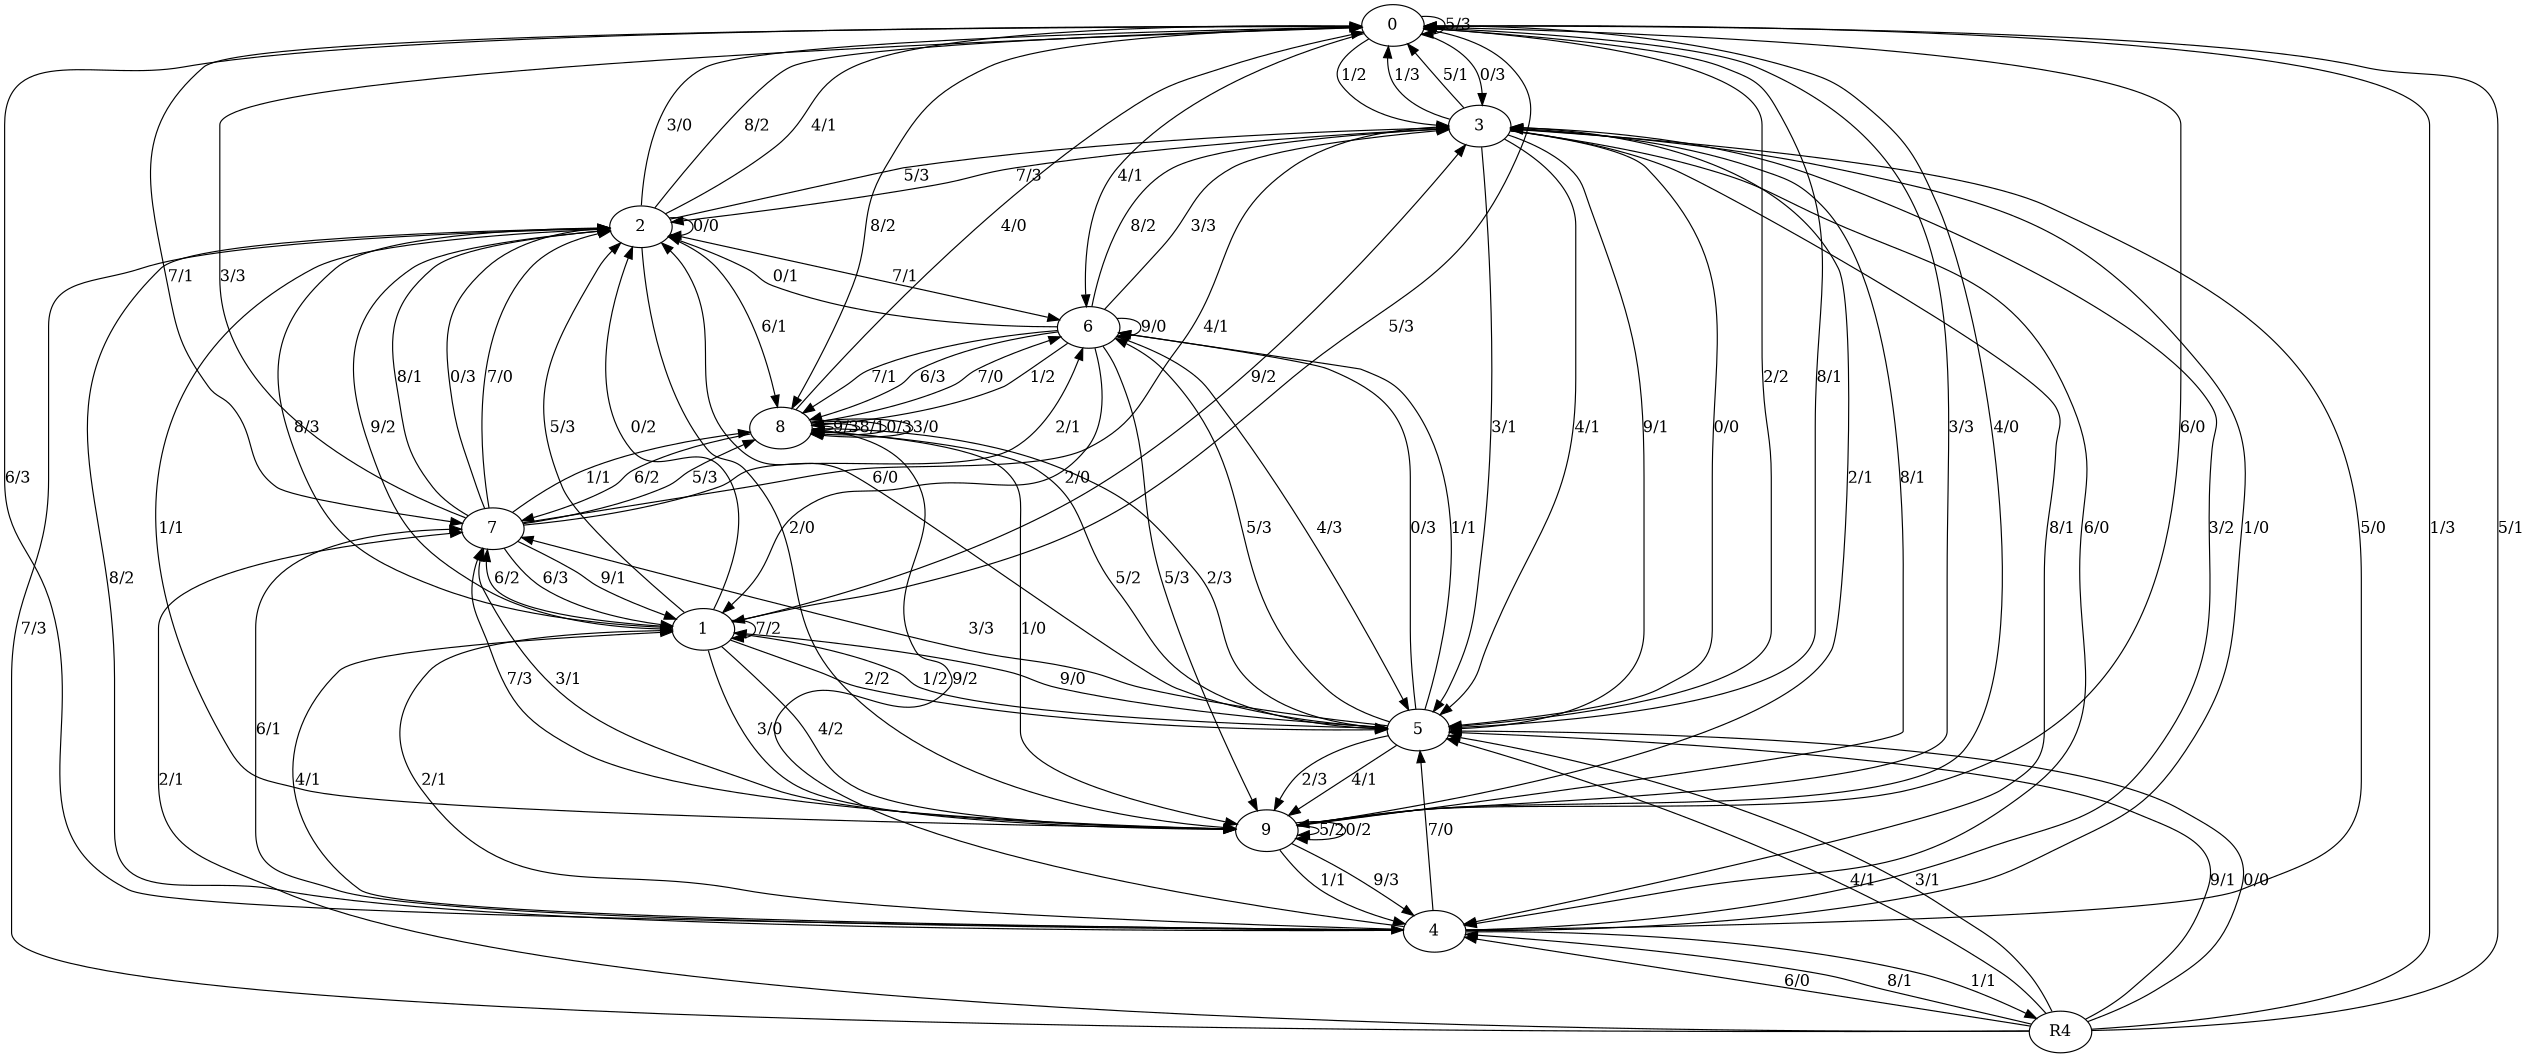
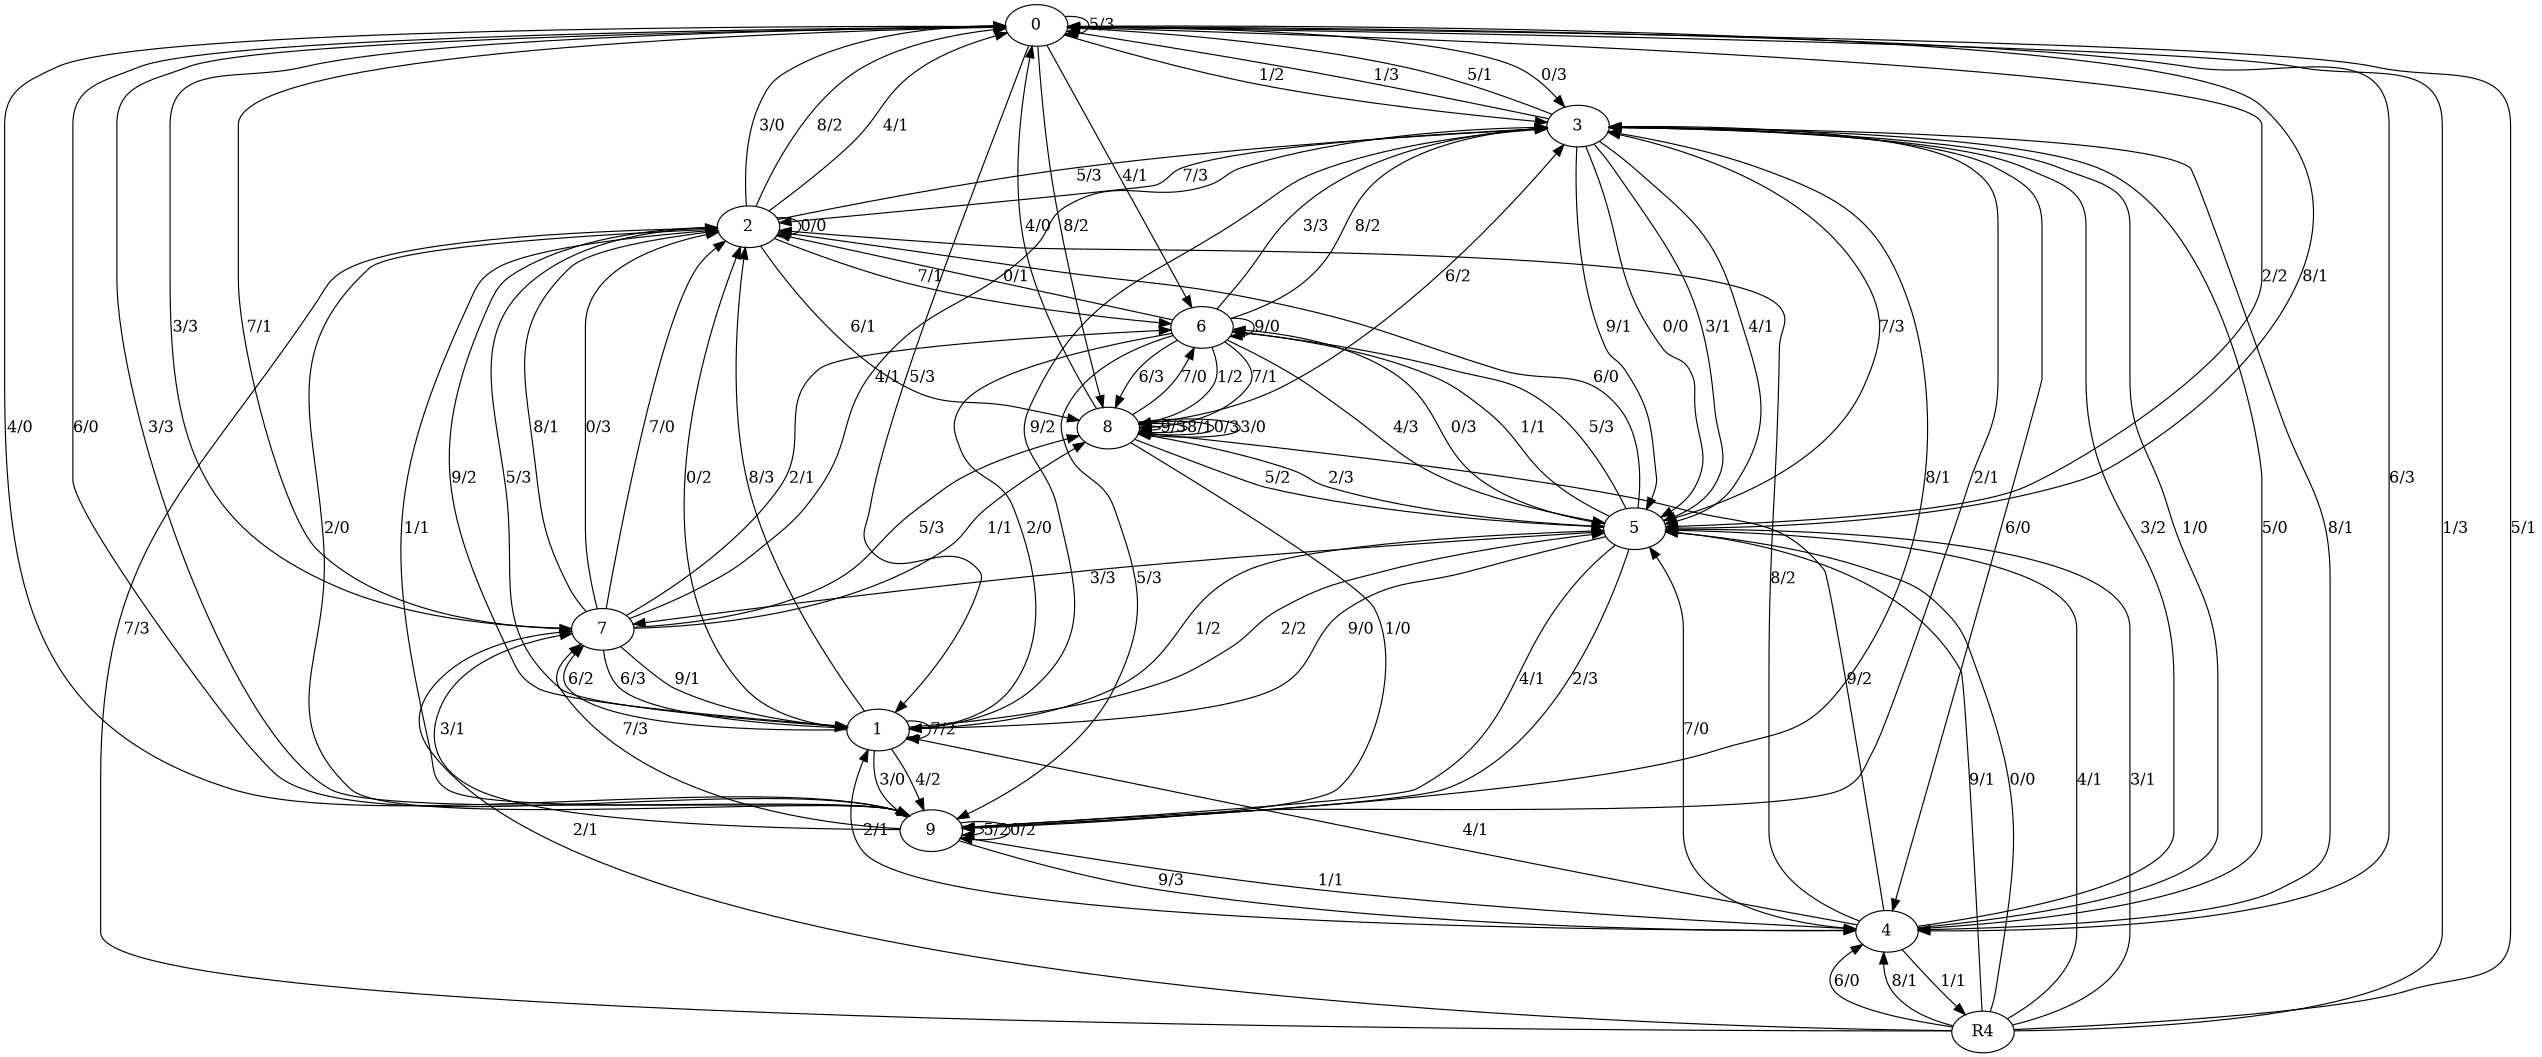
none -> (1878, 311)
(638, 468) -> (1362, 337)
(312, 883) -> none
